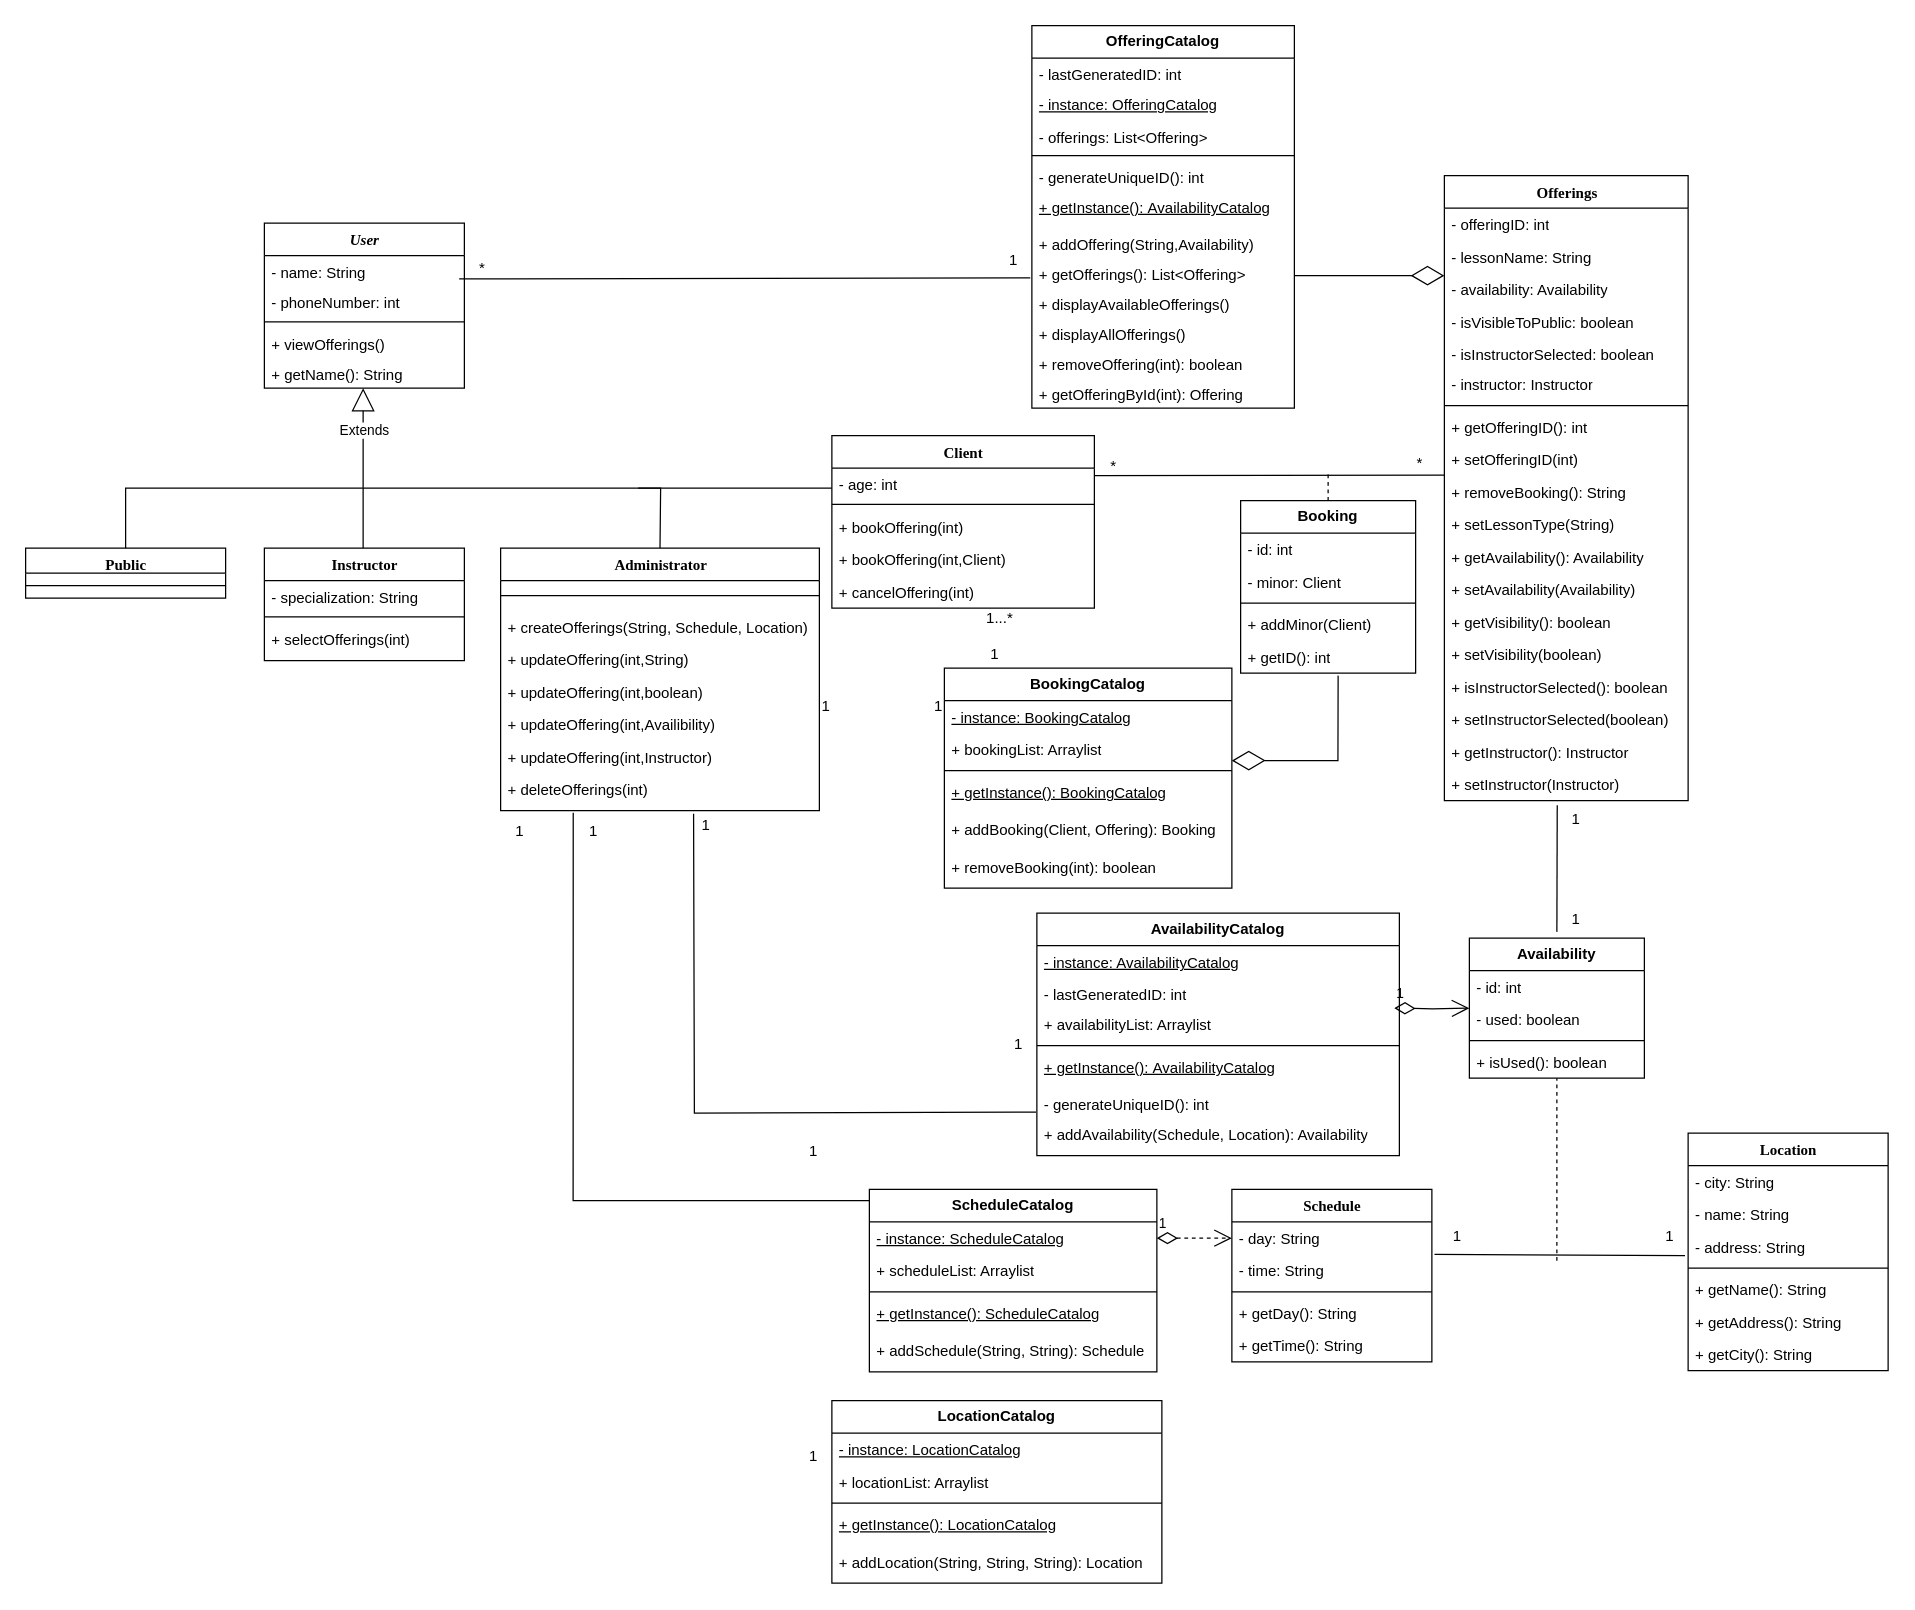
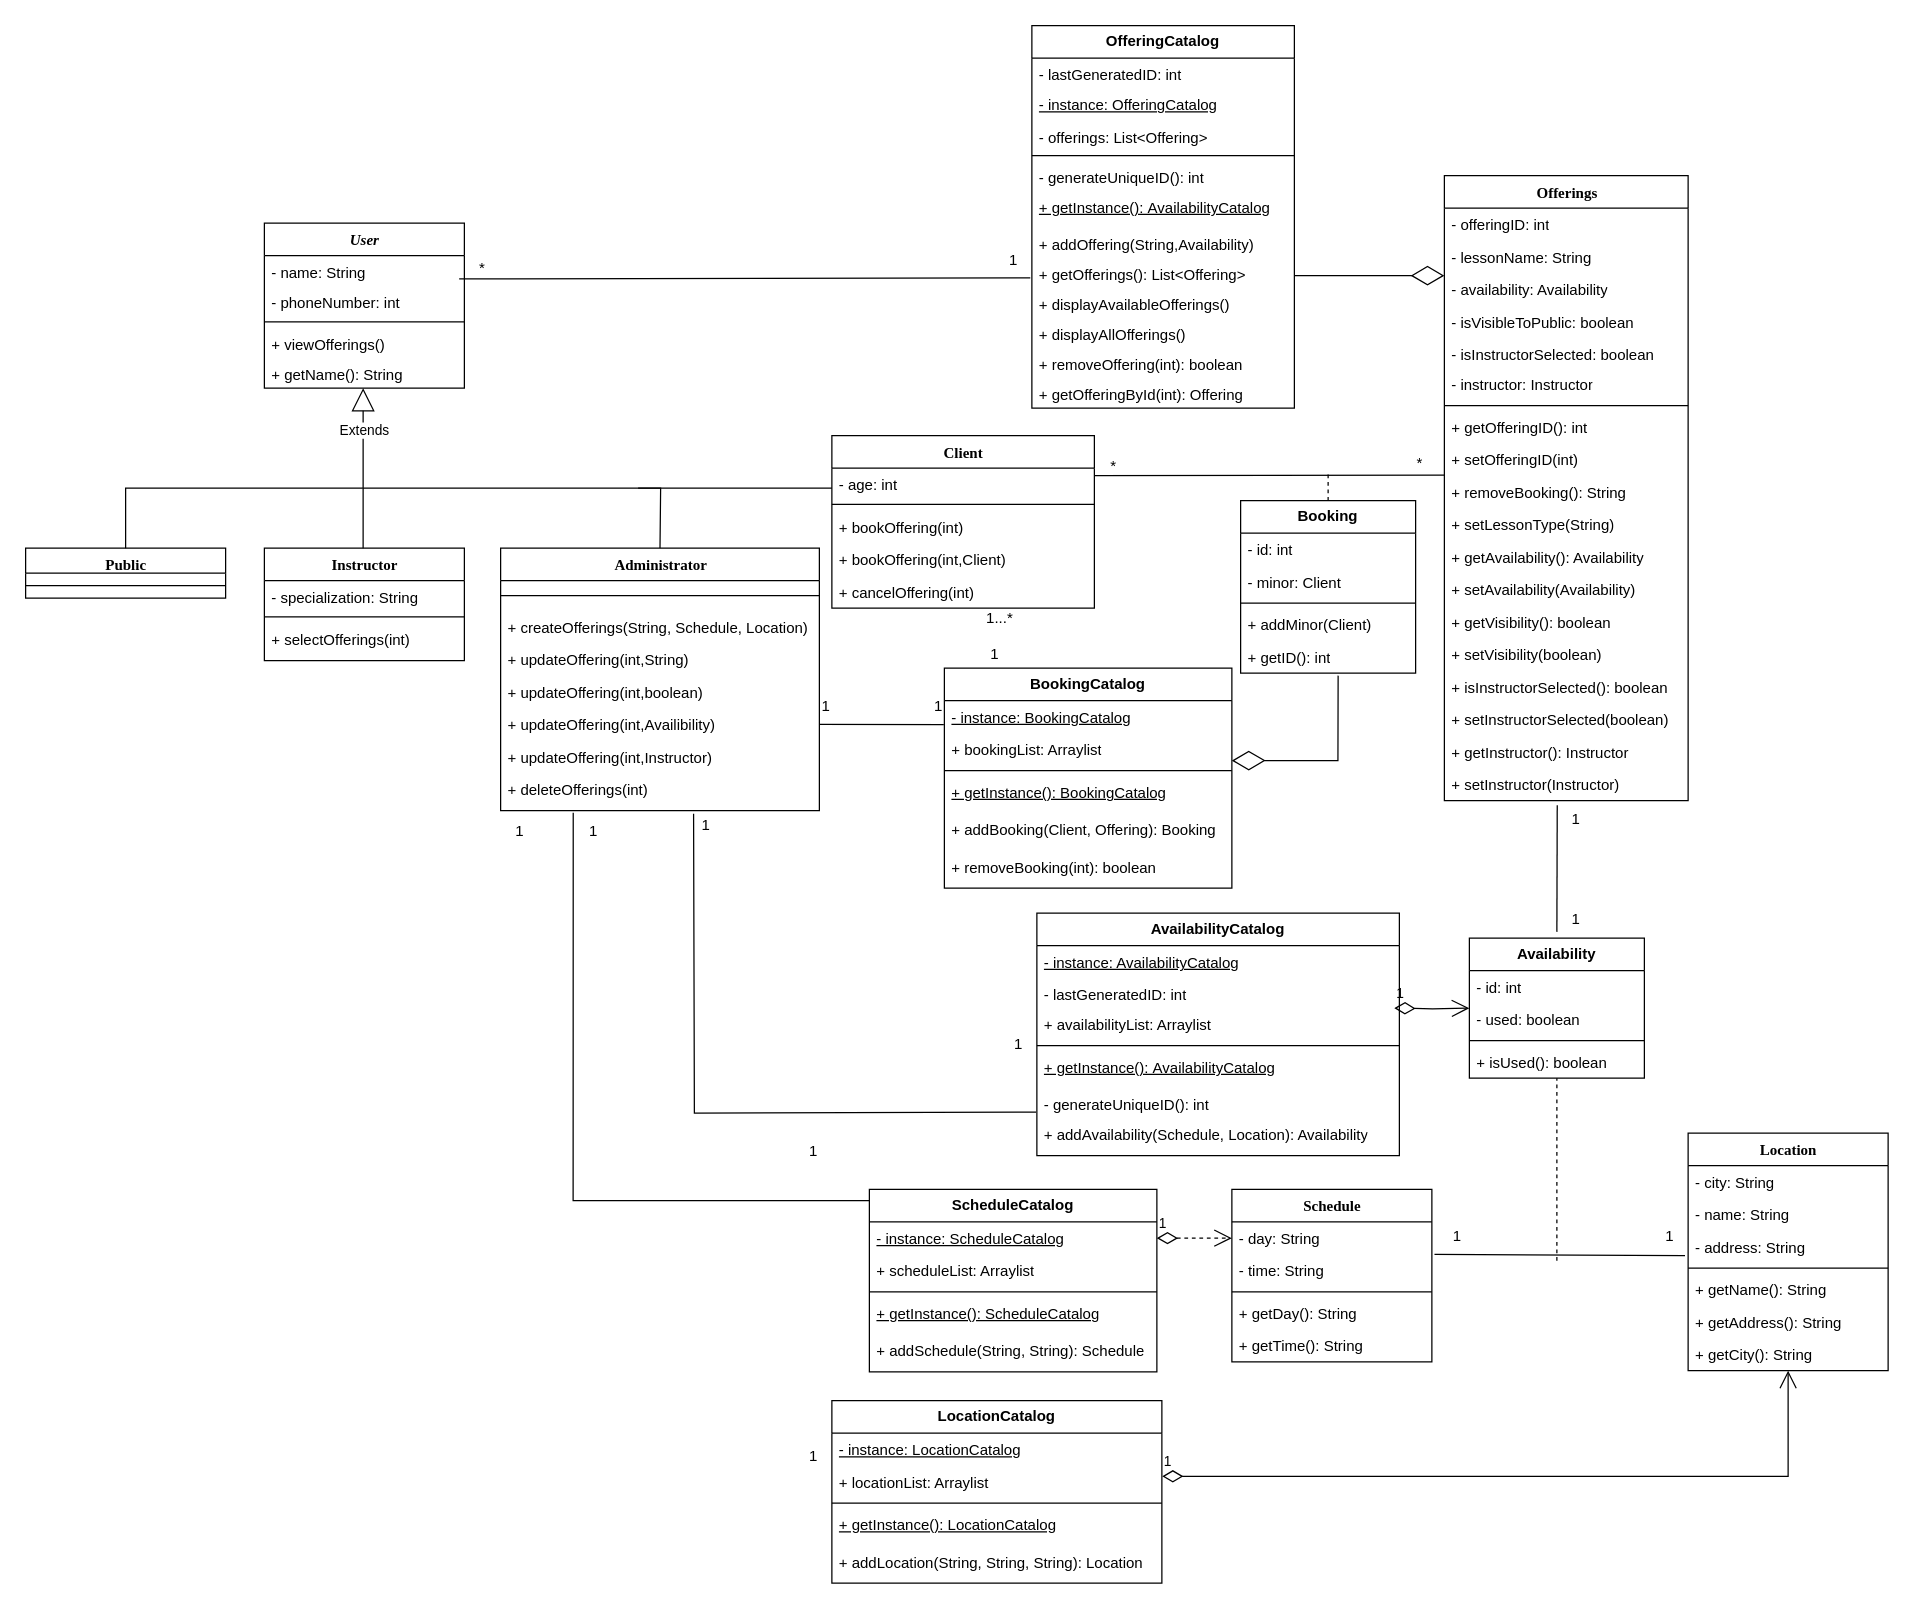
none -> (882, 724)
none -> (1536, 1476)
